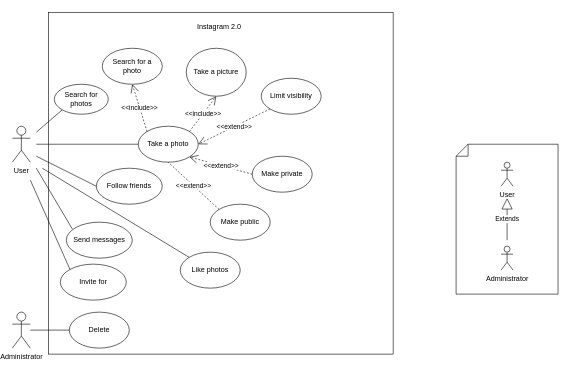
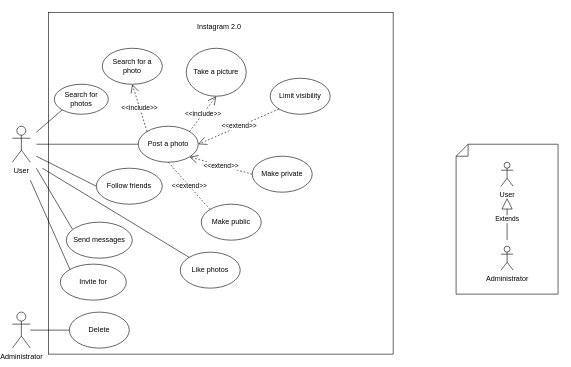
(291, 96) -> (300, 96)
(168, 144) -> (168, 144)
(240, 222) -> (231, 222)
